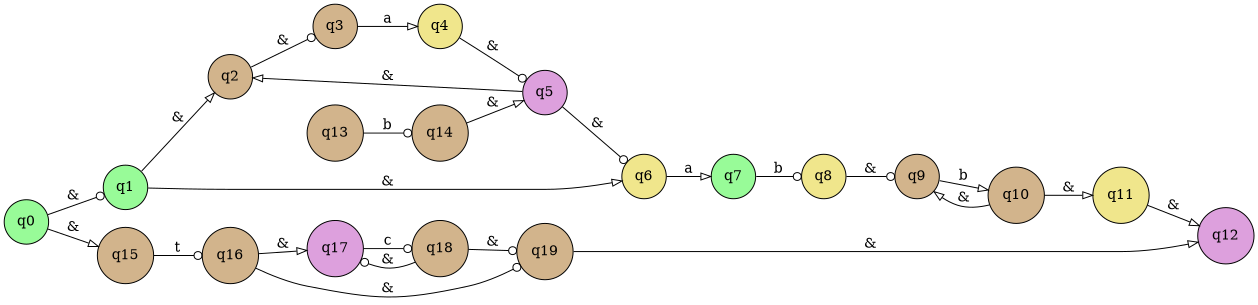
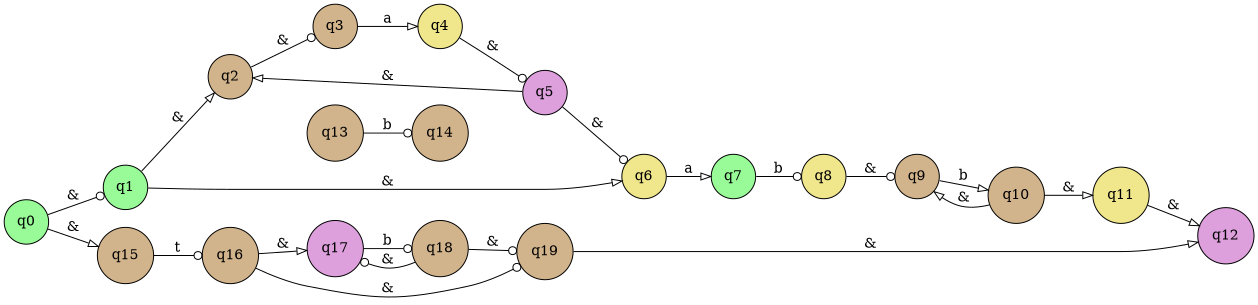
(490, 114) -> none
(388, 241) -> (388, 241)
